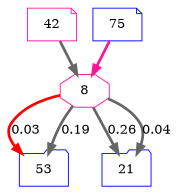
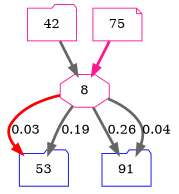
(52, 25) -> (52, 25)
(117, 25) -> (117, 25)
(127, 170) -> (127, 170)
